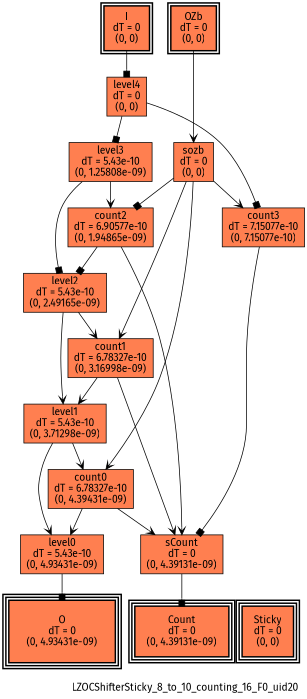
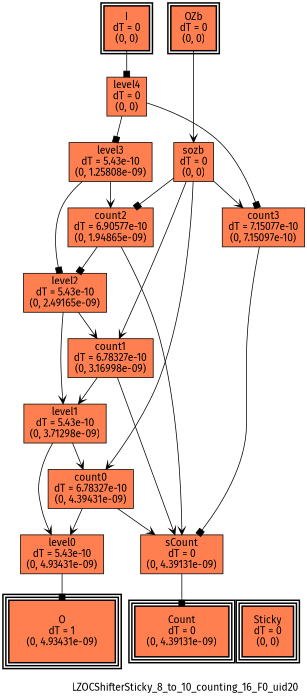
(263, 227) -> (263, 227)
(62, 631) -> (62, 631)
